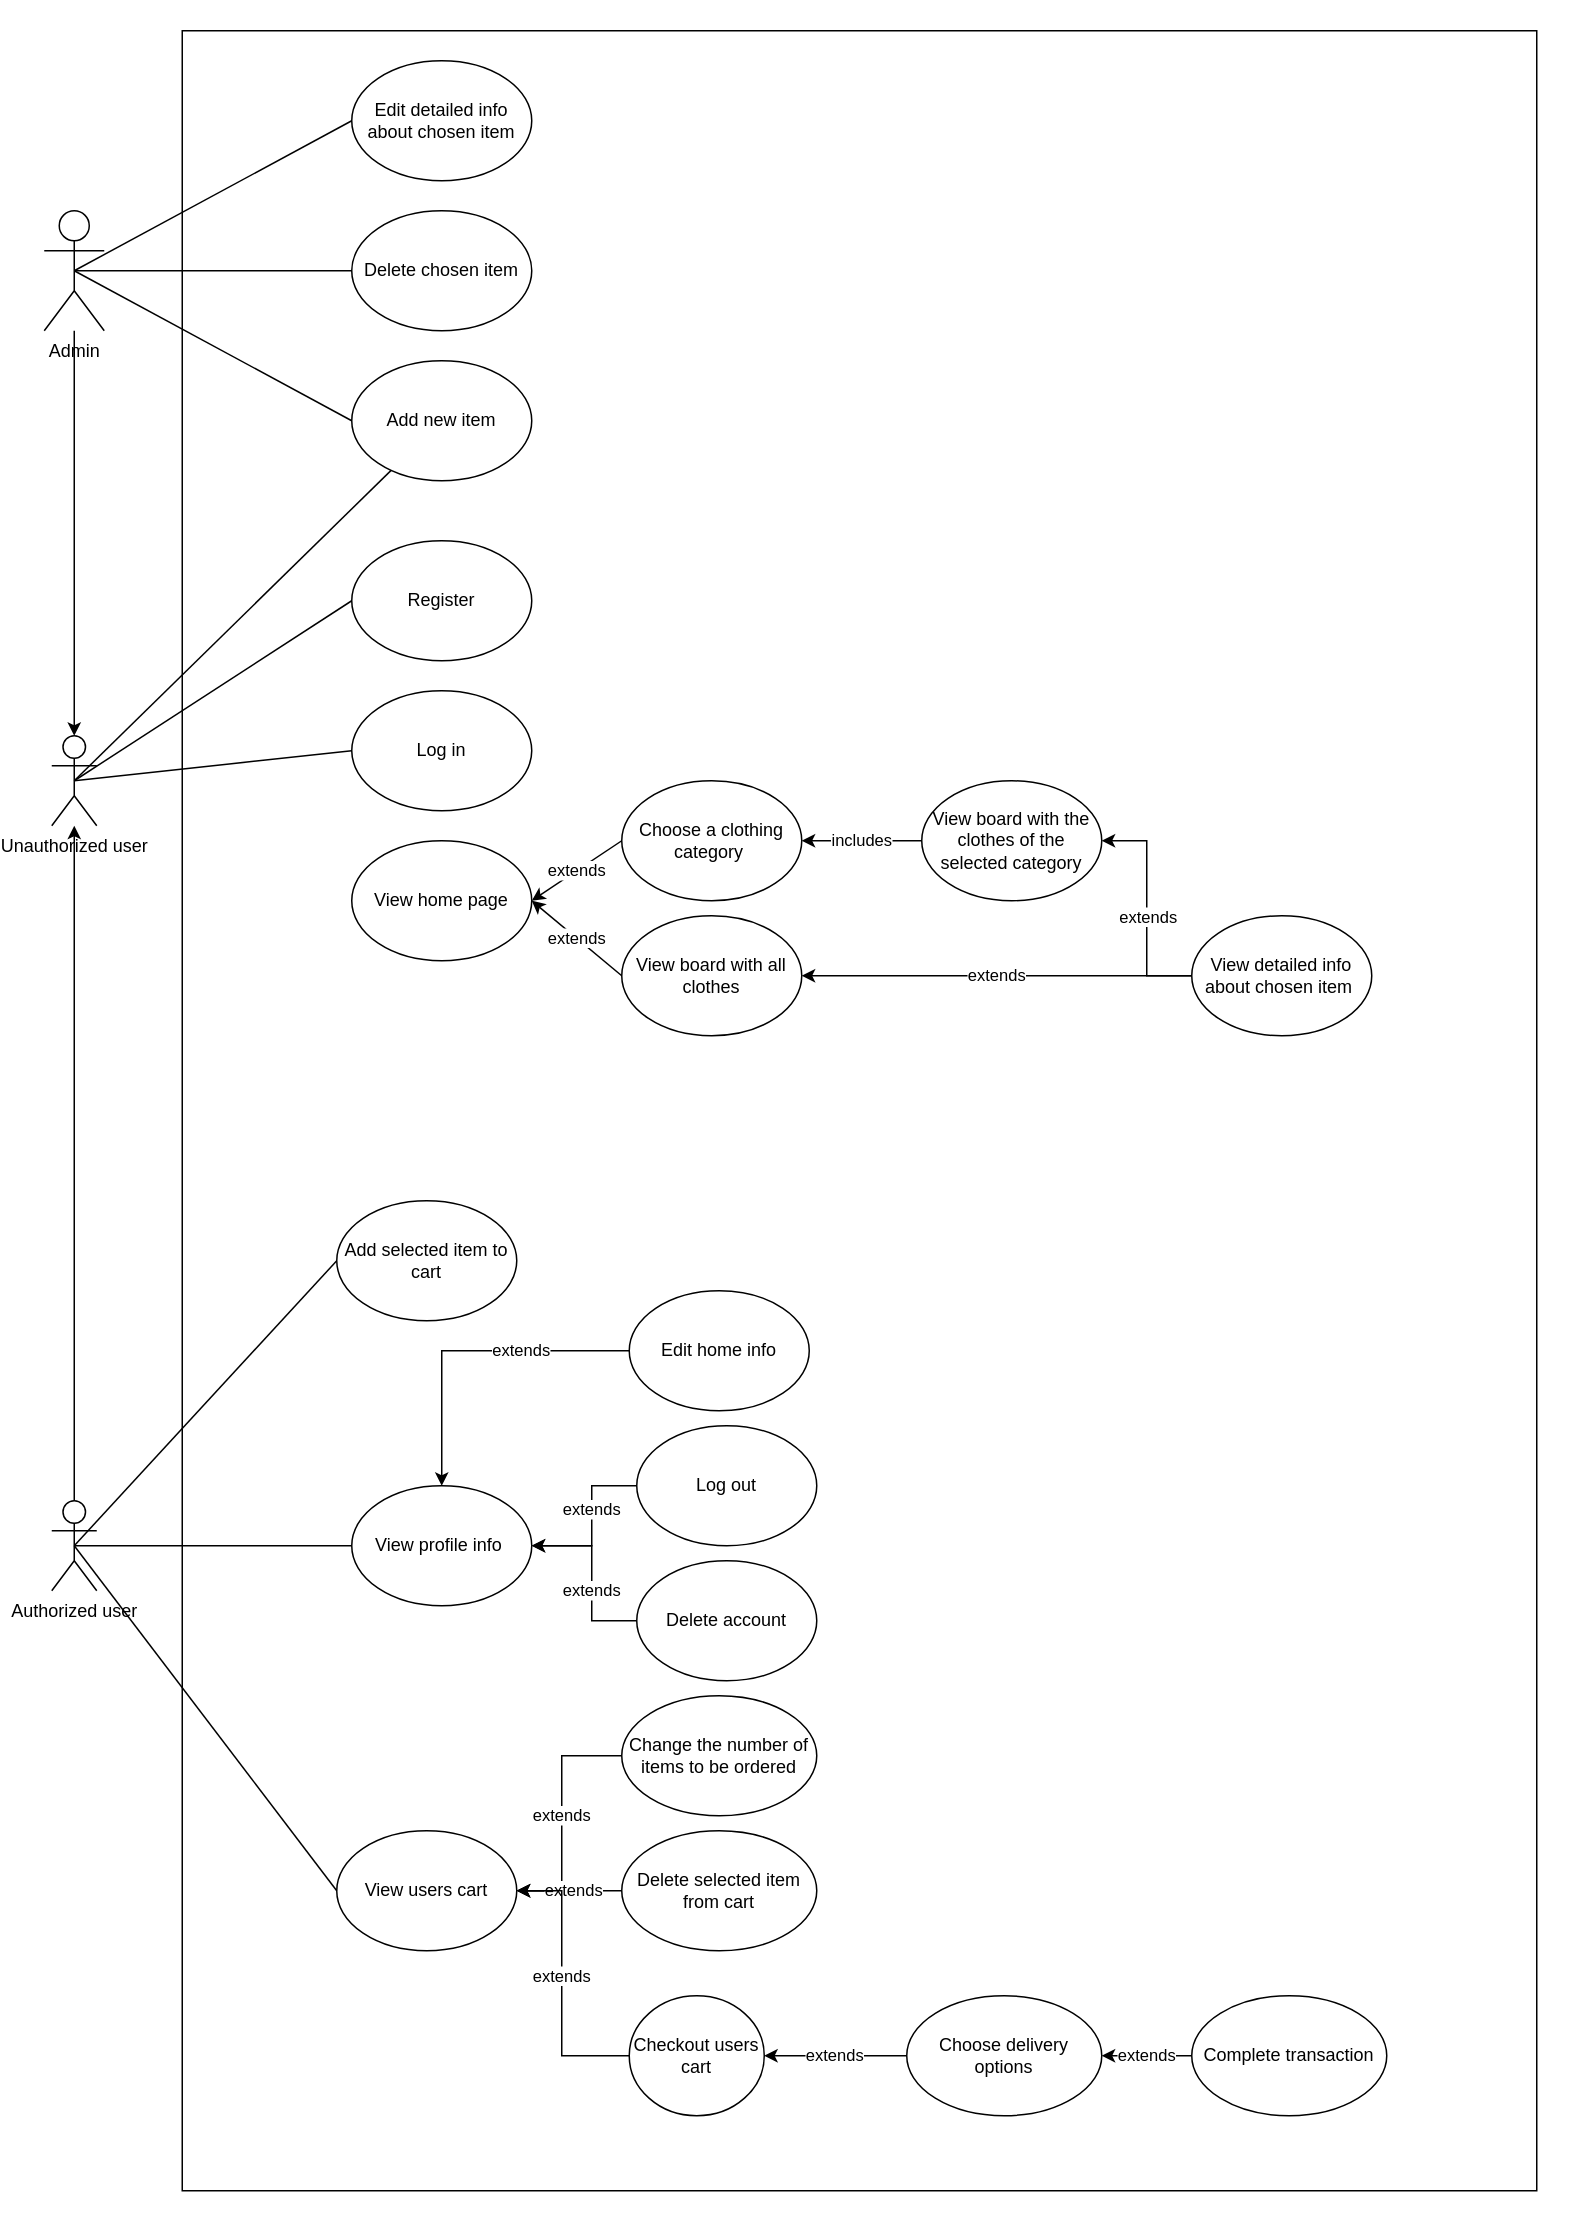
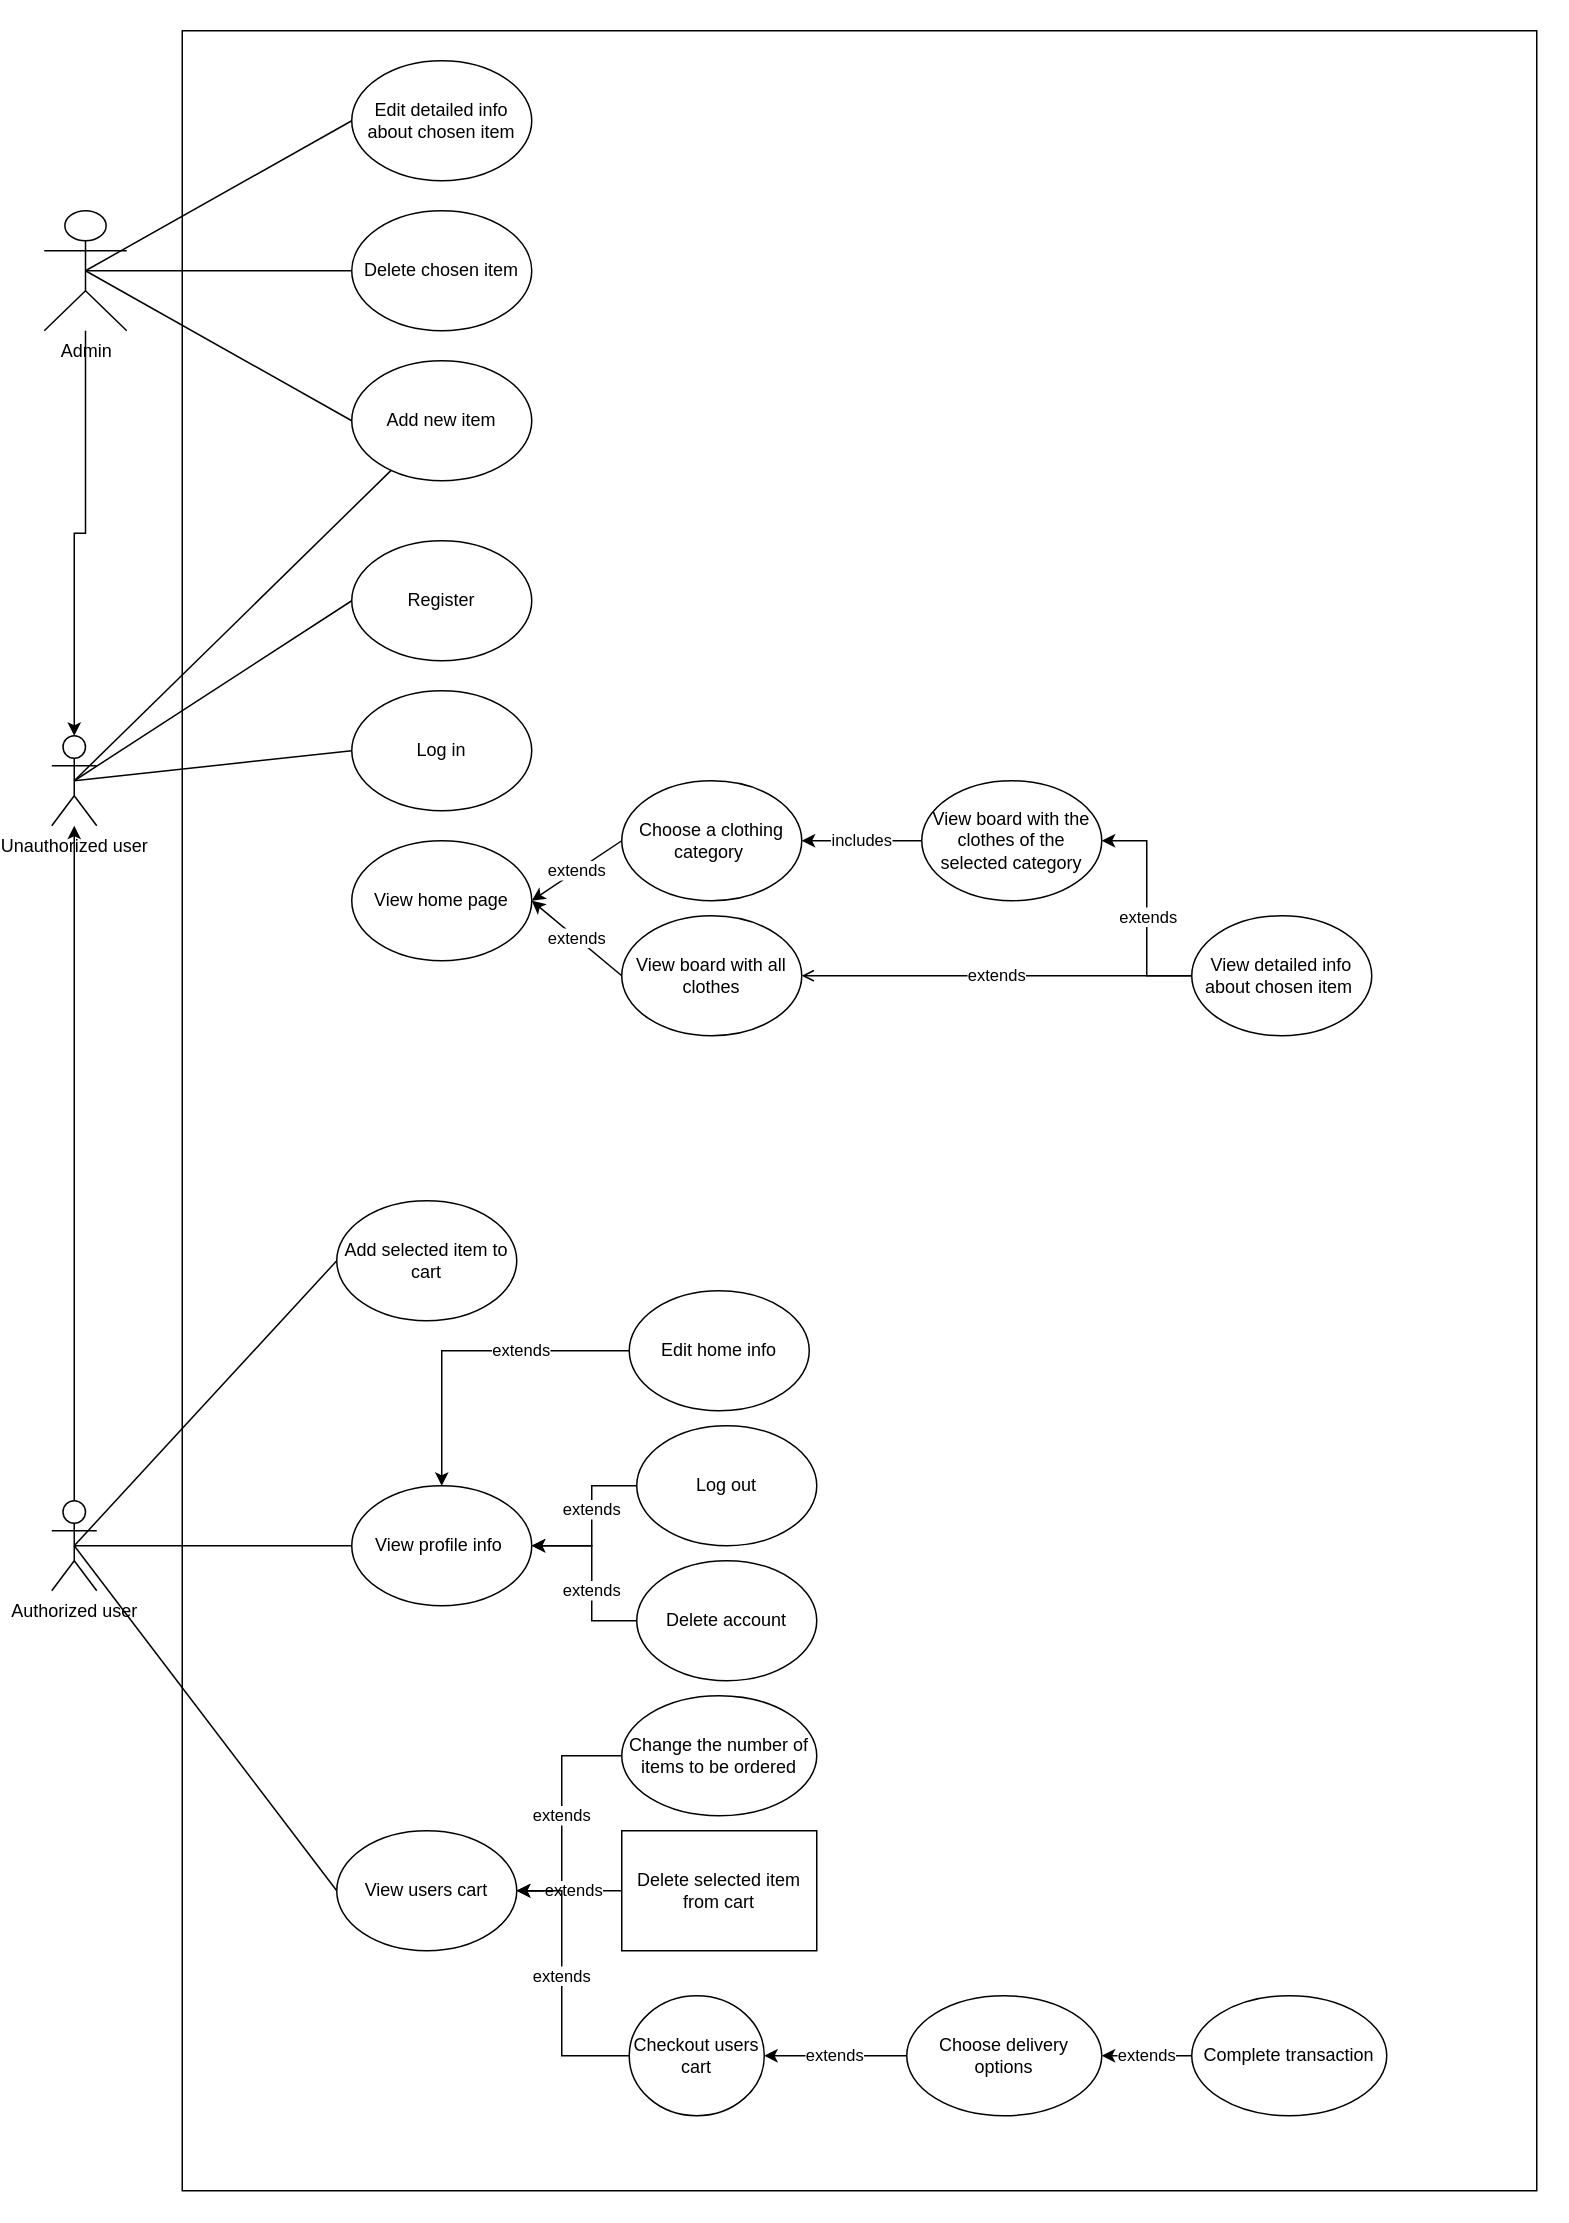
(74, 271) -> (86, 271)
(813, 976) -> (810, 976)
(719, 1891) -> (719, 1891)
